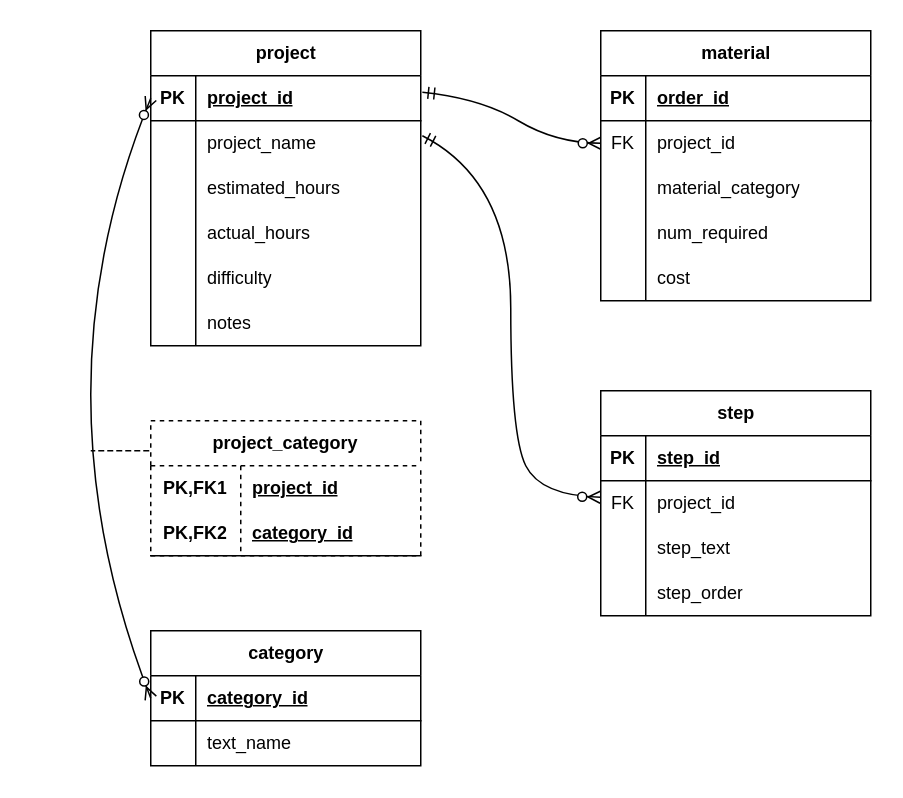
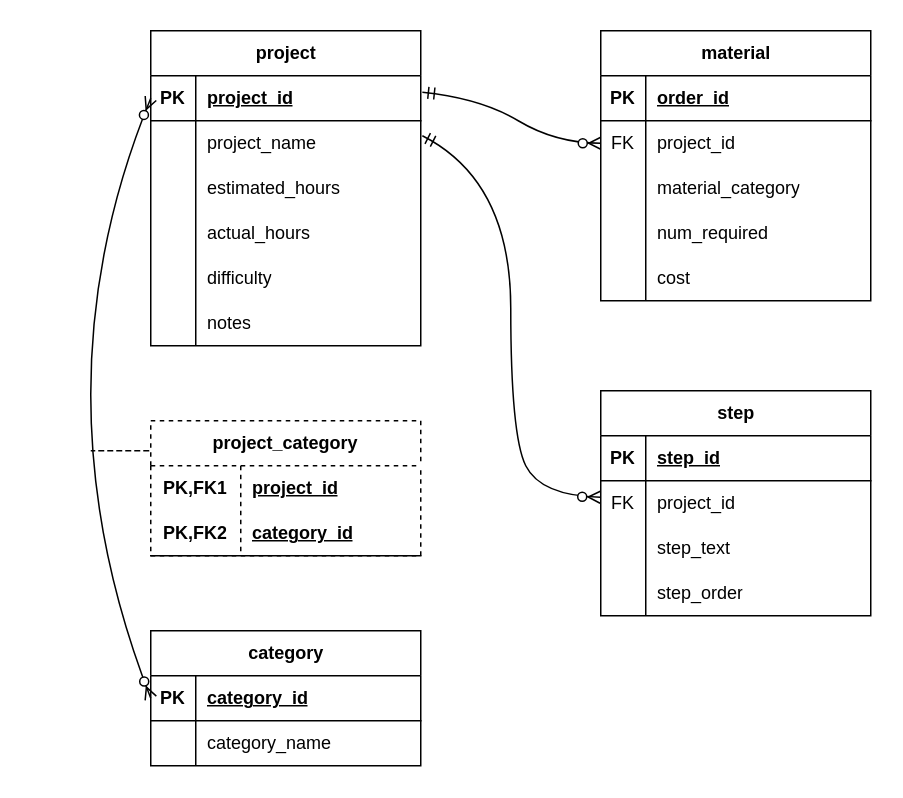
(253, 743) -> (273, 743)
